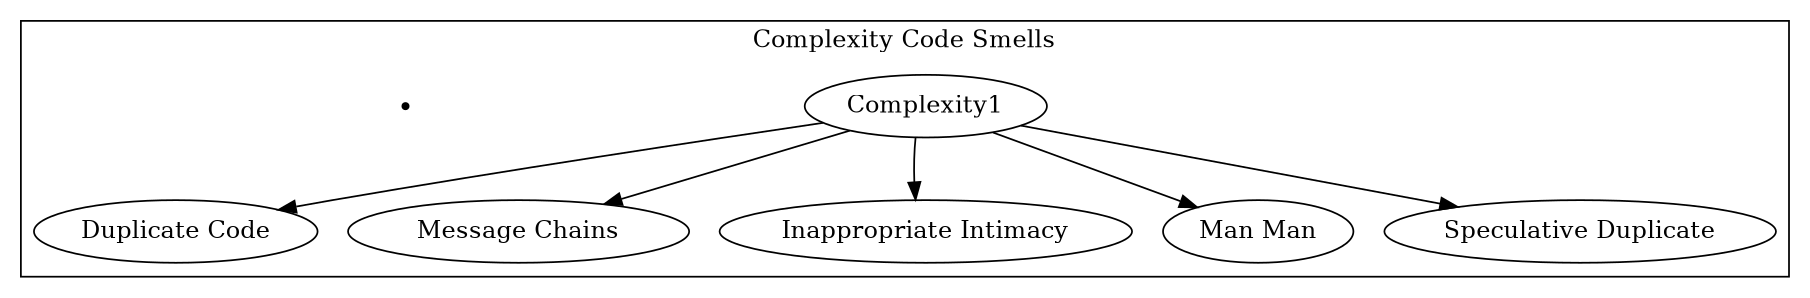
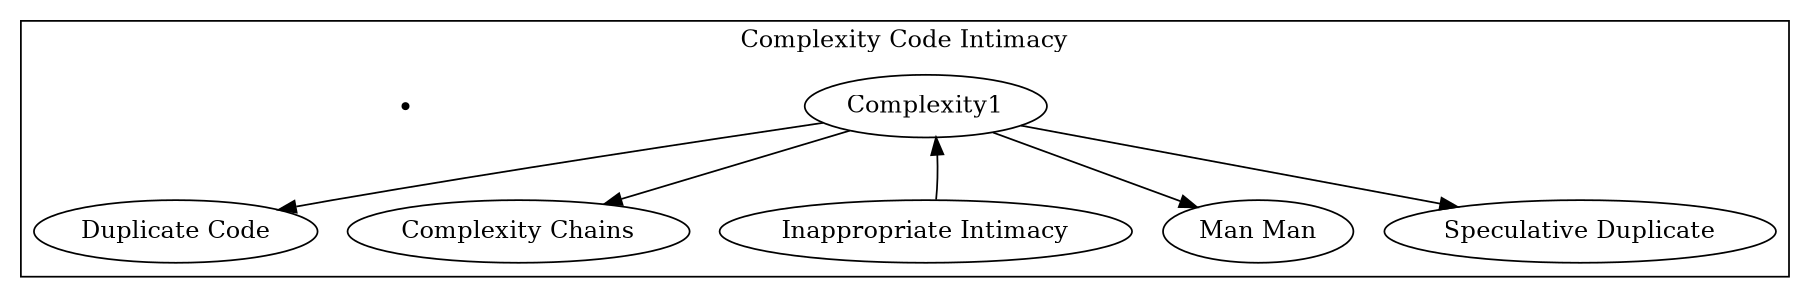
(905, 41) -> (905, 41)
(914, 160) -> (937, 177)
(519, 231) -> (519, 231)
